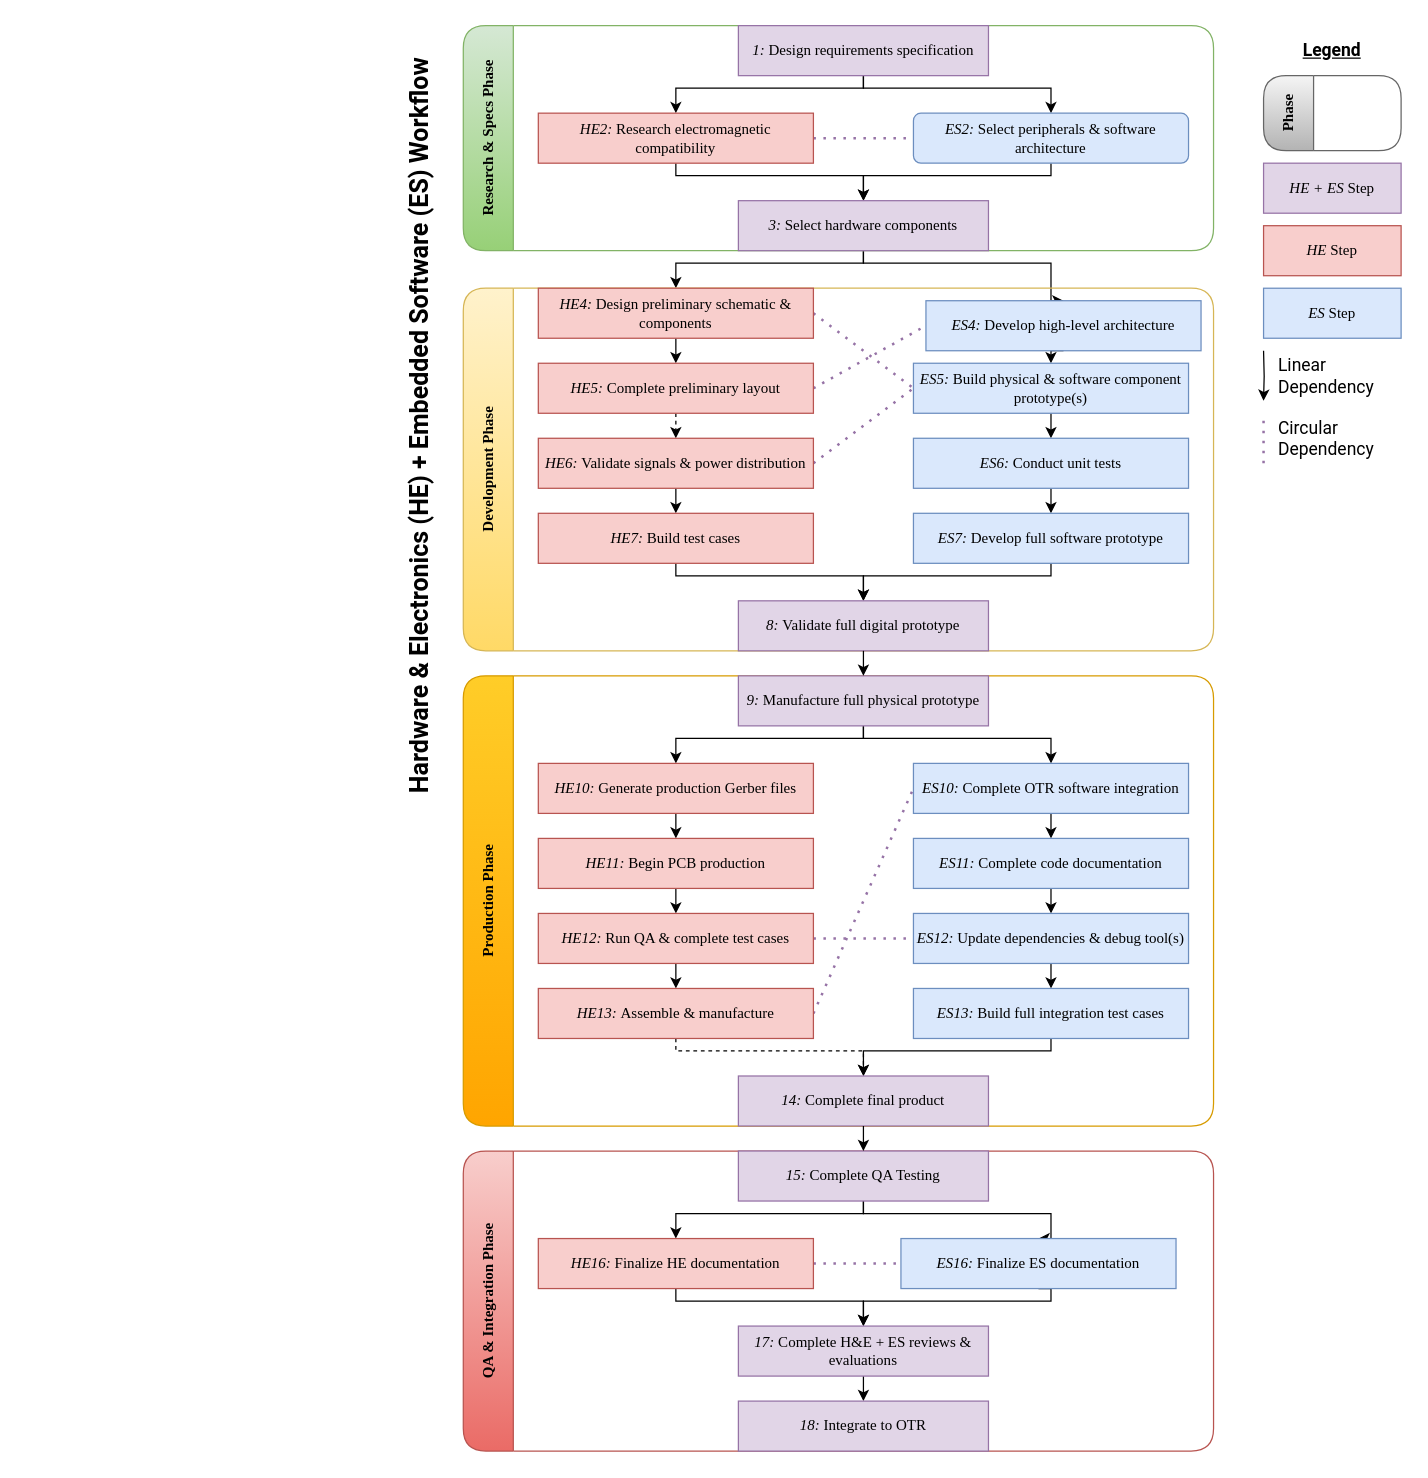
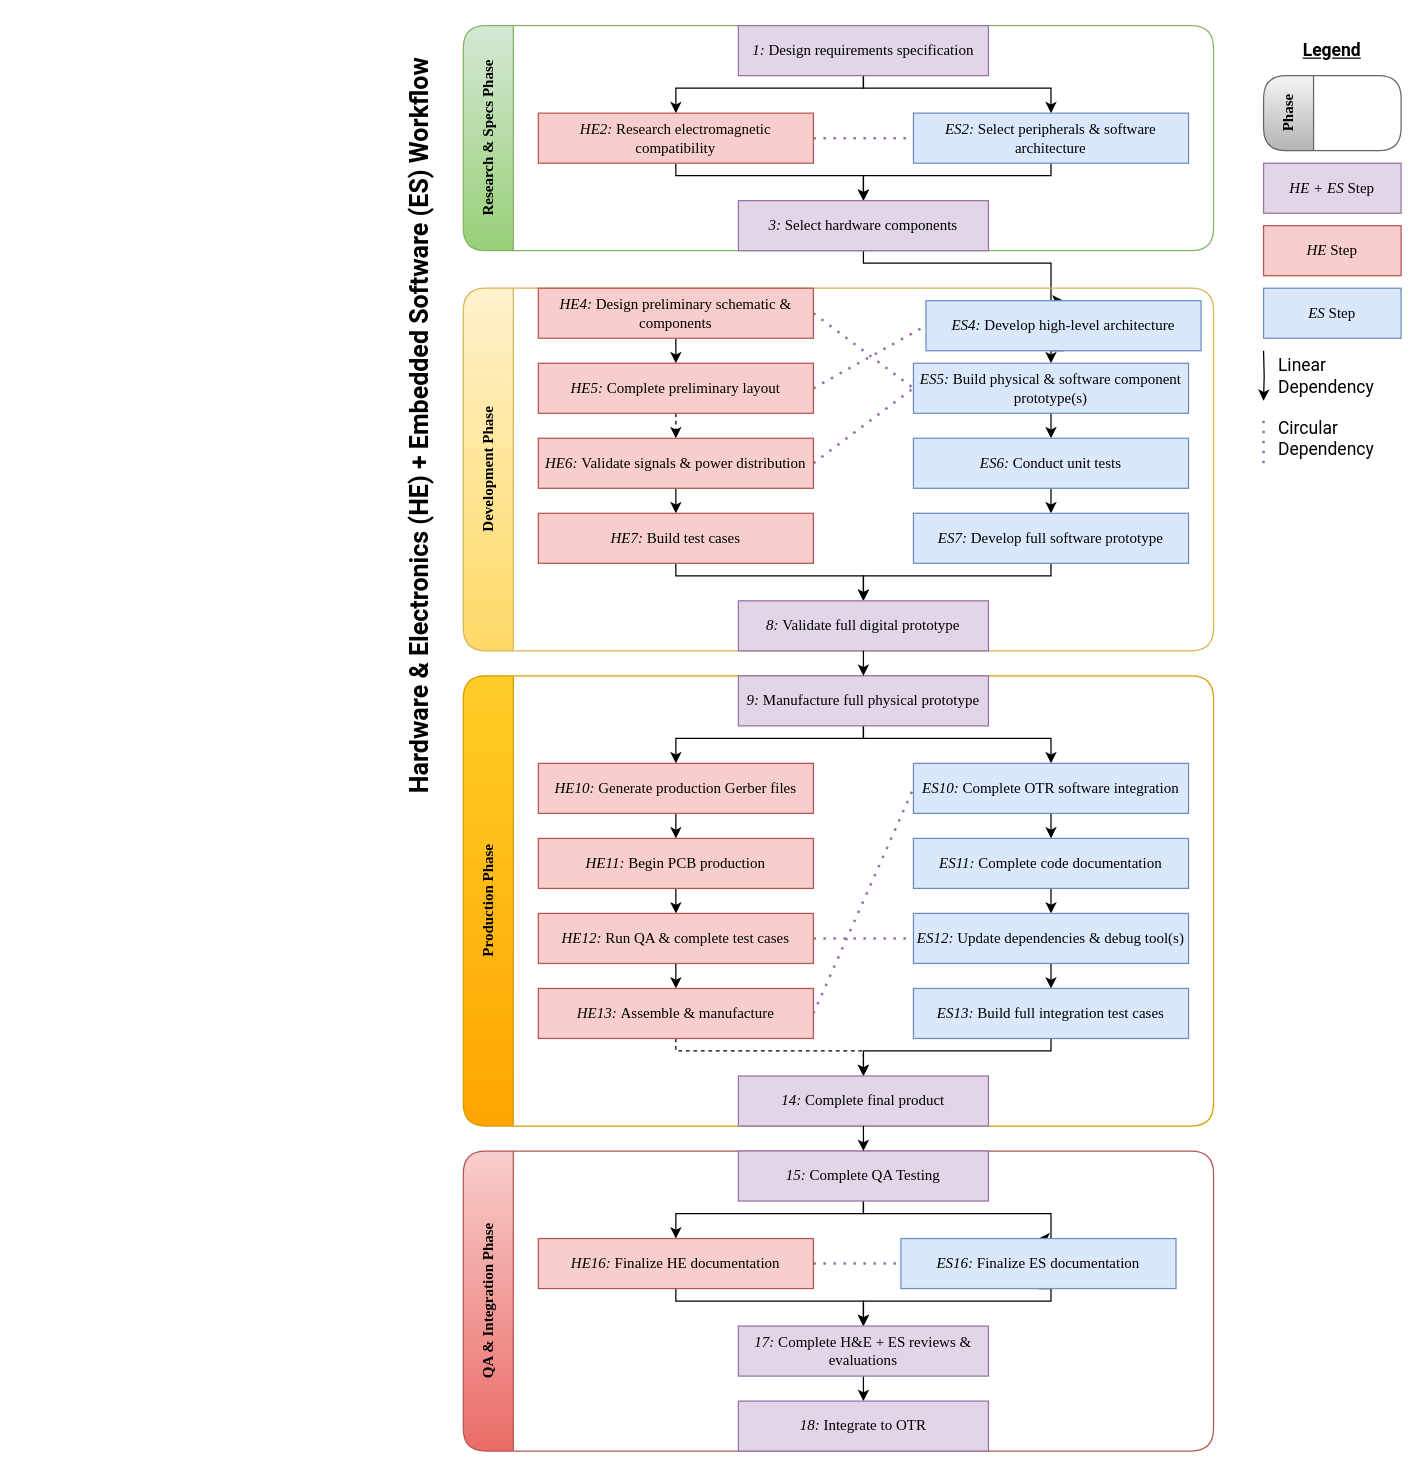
(1051, 138) -> (1051, 138)
(760, 263) -> none
